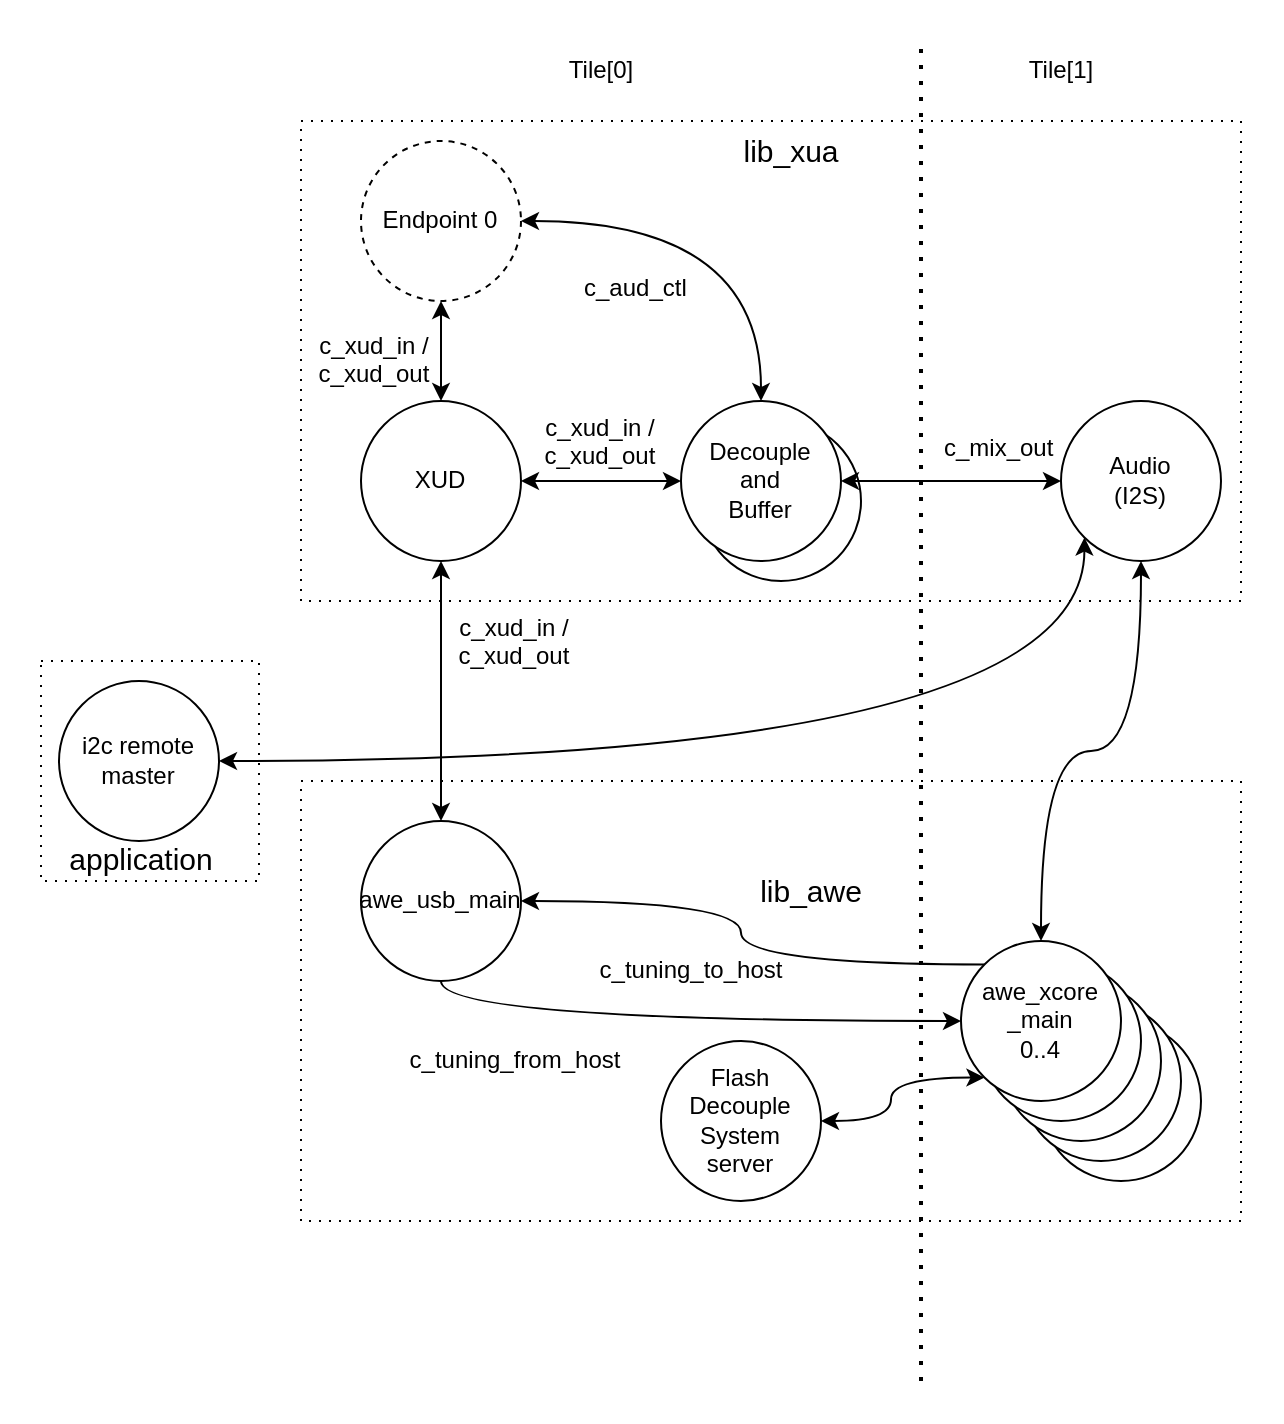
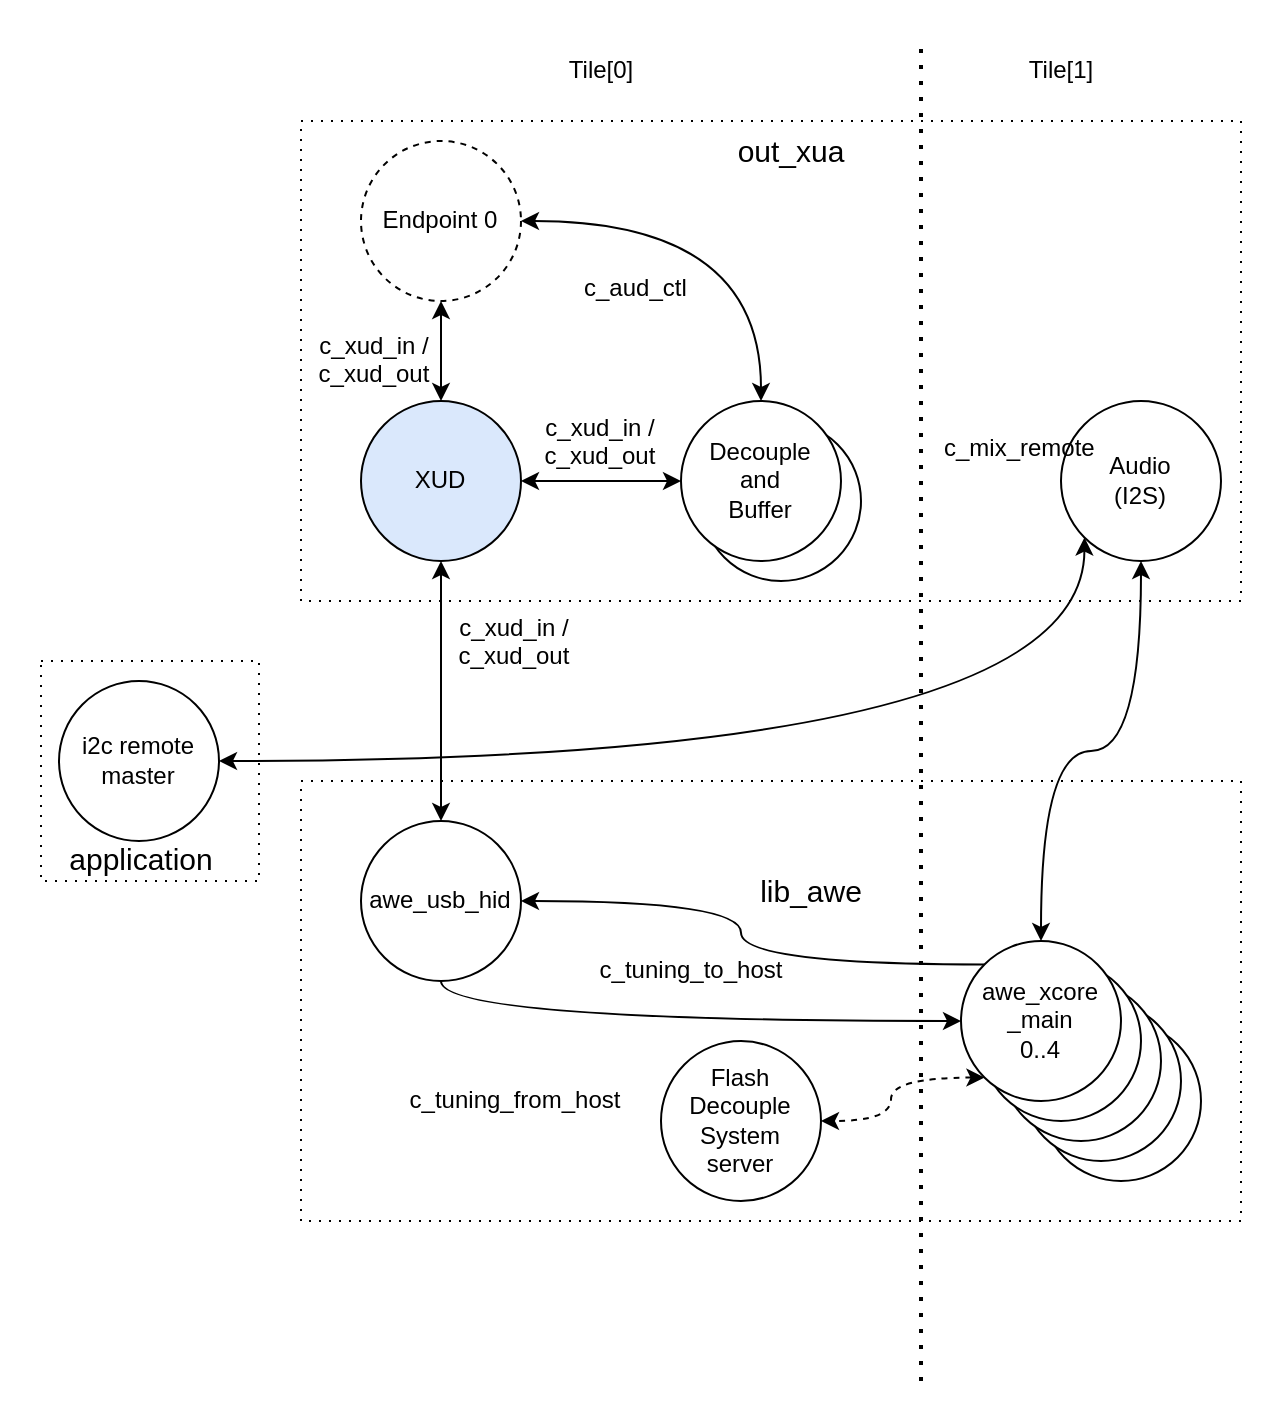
(792, 151) -> (792, 151)
(1002, 449) -> (1023, 449)
(441, 481) -> (441, 481)
(951, 481) -> none
(441, 901) -> (441, 901)
(515, 1061) -> (515, 1101)
(895, 1091) -> (895, 1091)
